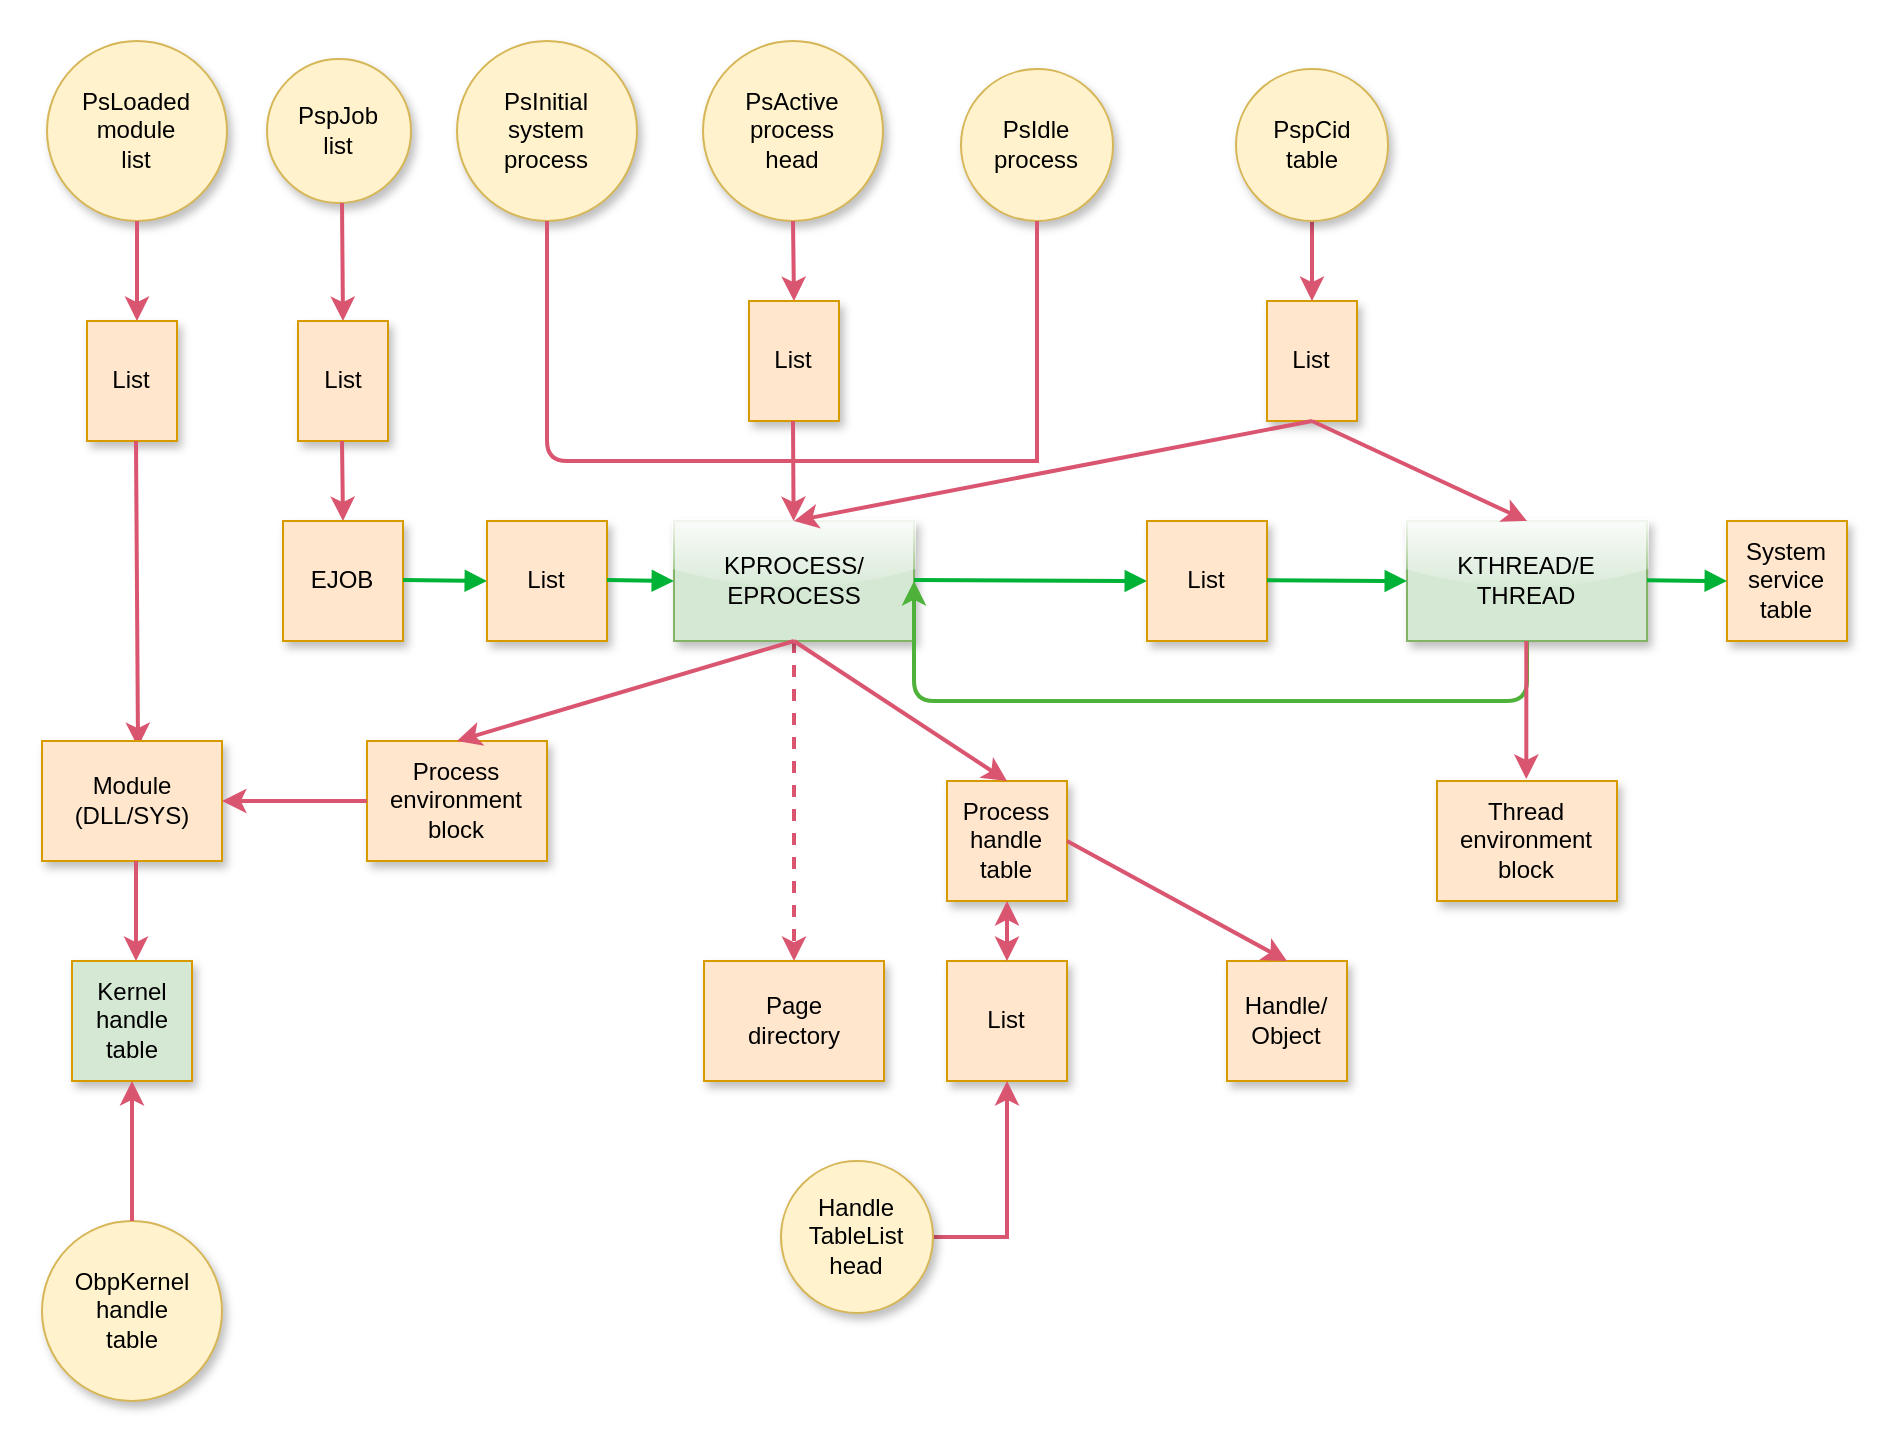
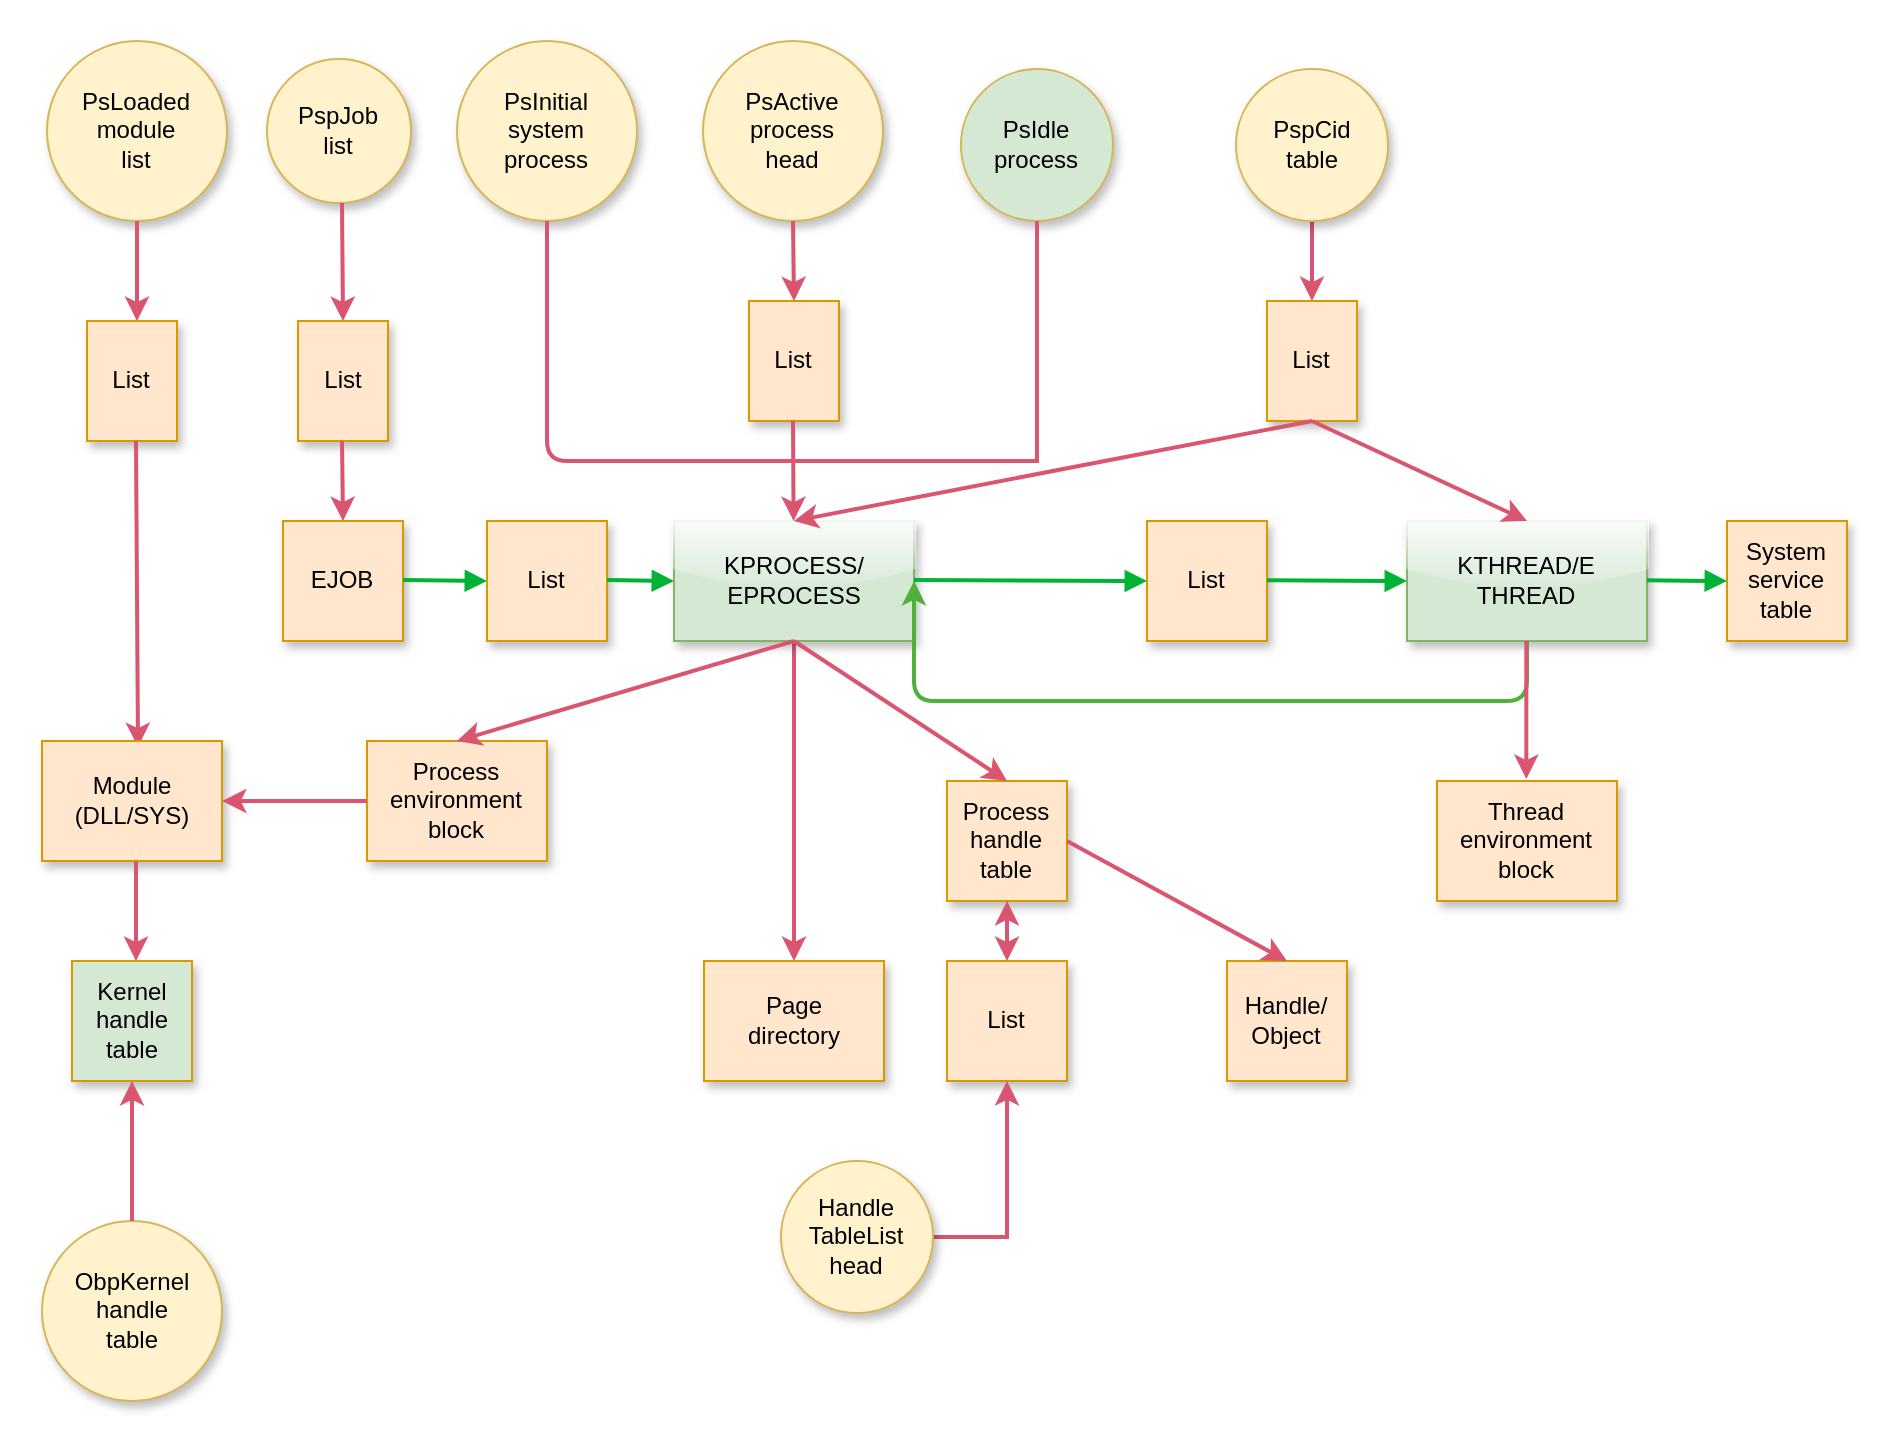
(1037, 145) -> (1037, 145)
(794, 658) -> (794, 658)
